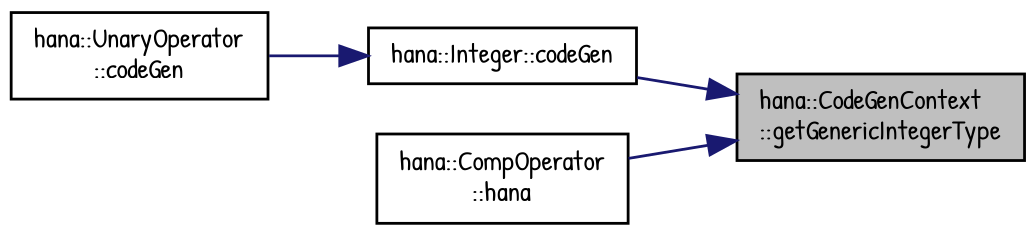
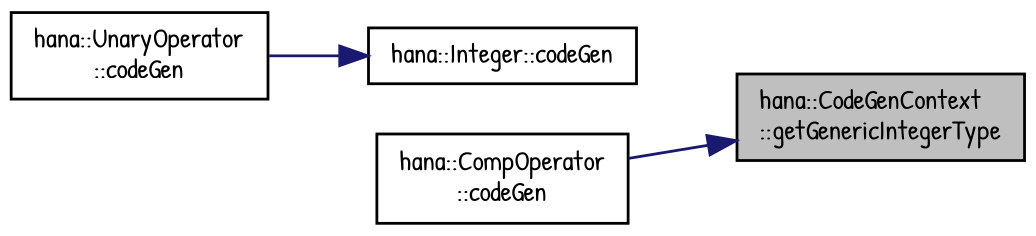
(673, 83) -> none
(502, 179) -> (502, 179)
